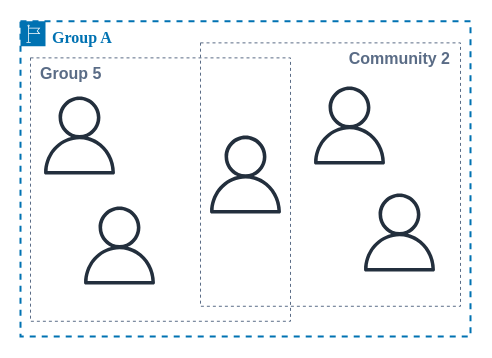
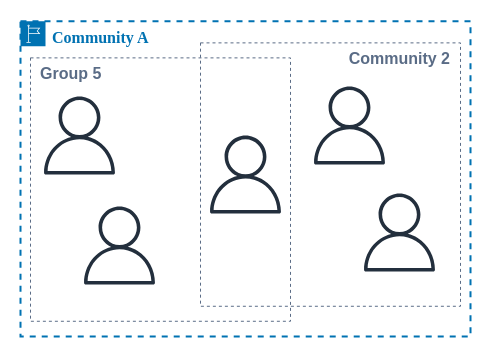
(82, 38) -> (98, 38)
